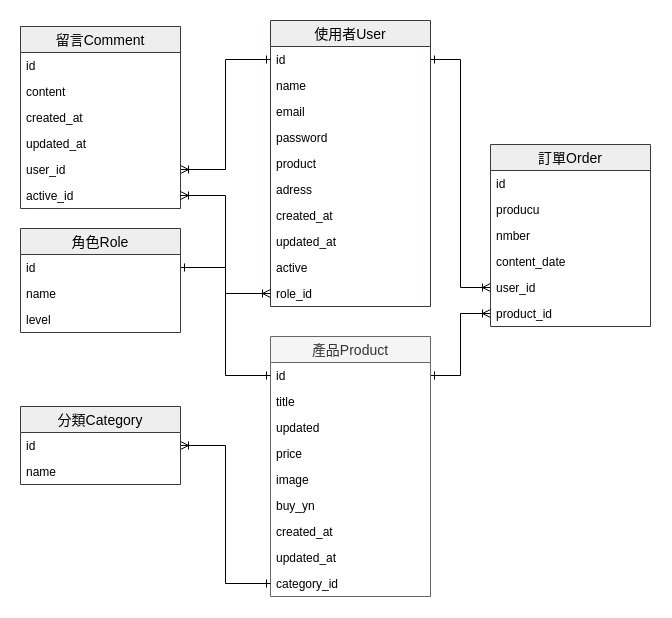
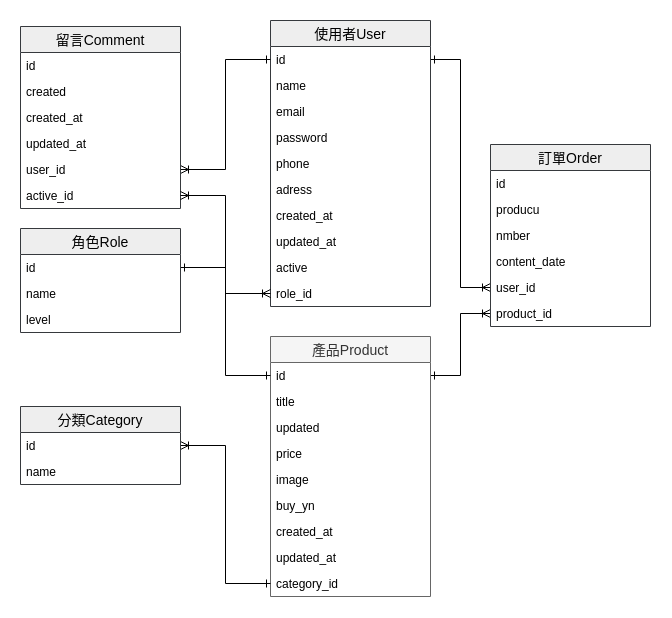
(50, 92) -> (50, 92)
(300, 164) -> (293, 164)
